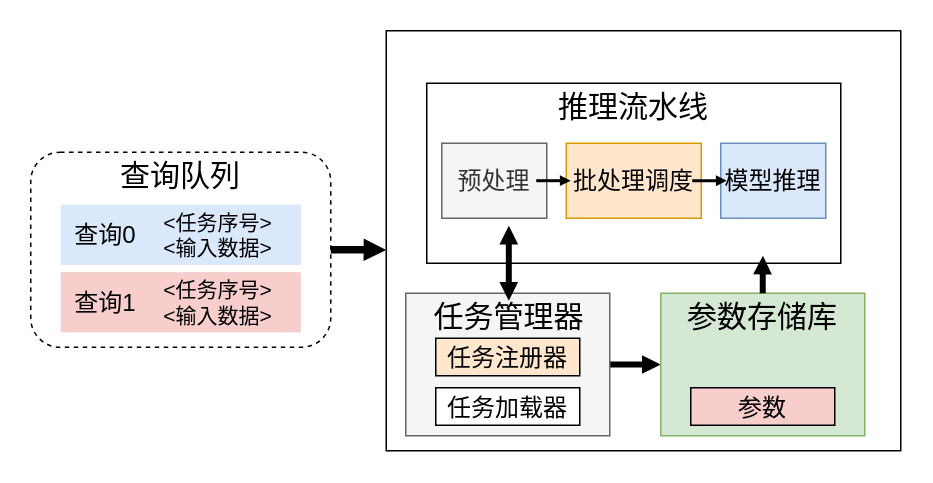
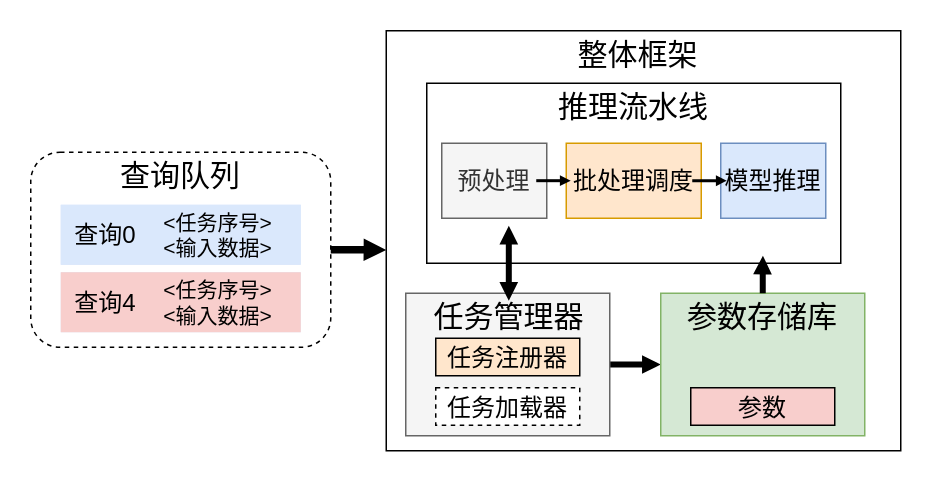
none -> (638, 53)
(106, 302) -> (106, 302)
(508, 407) -> (508, 407)
